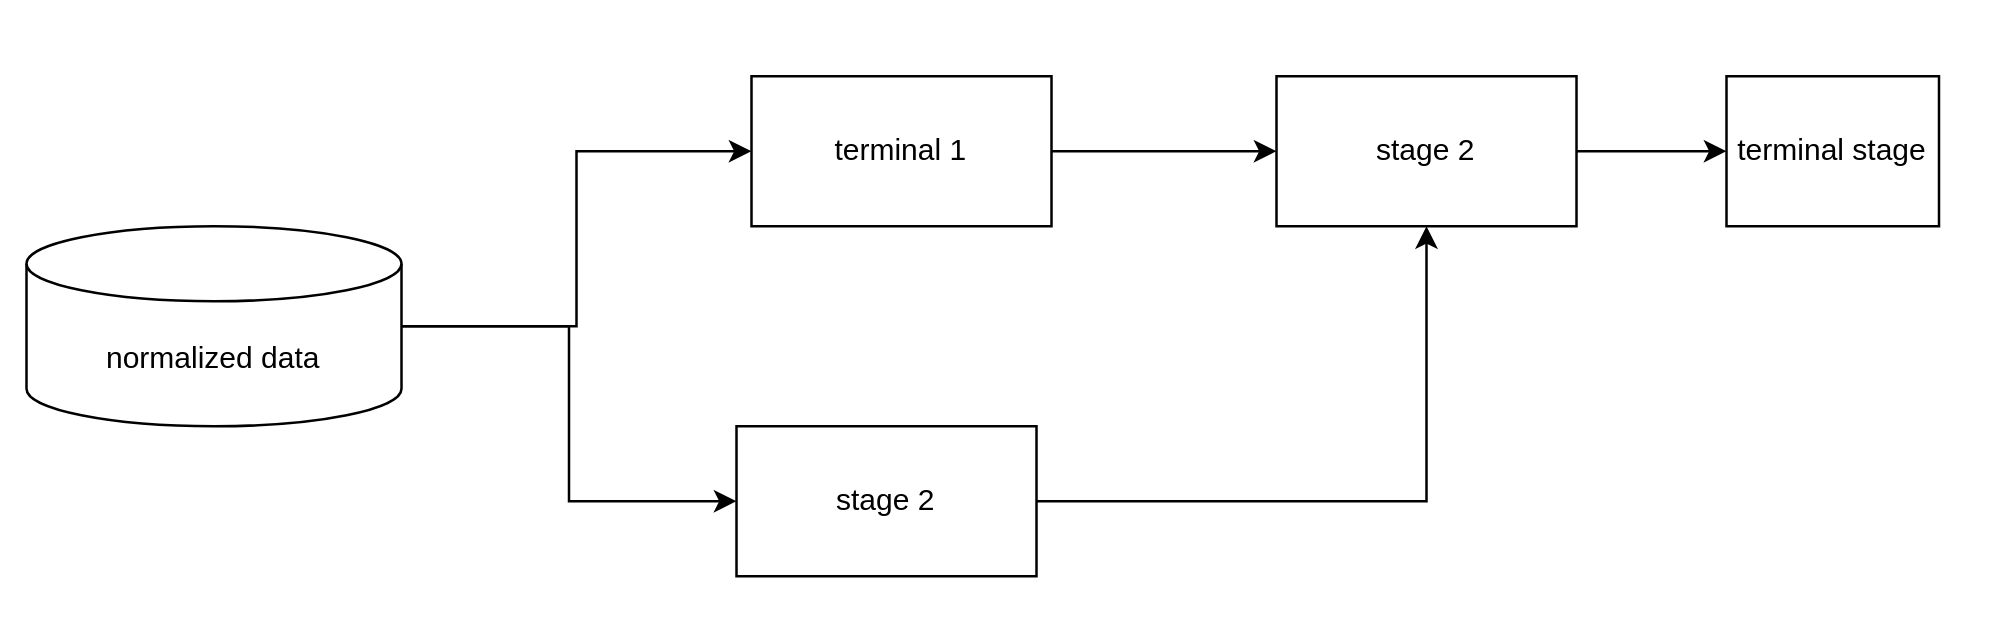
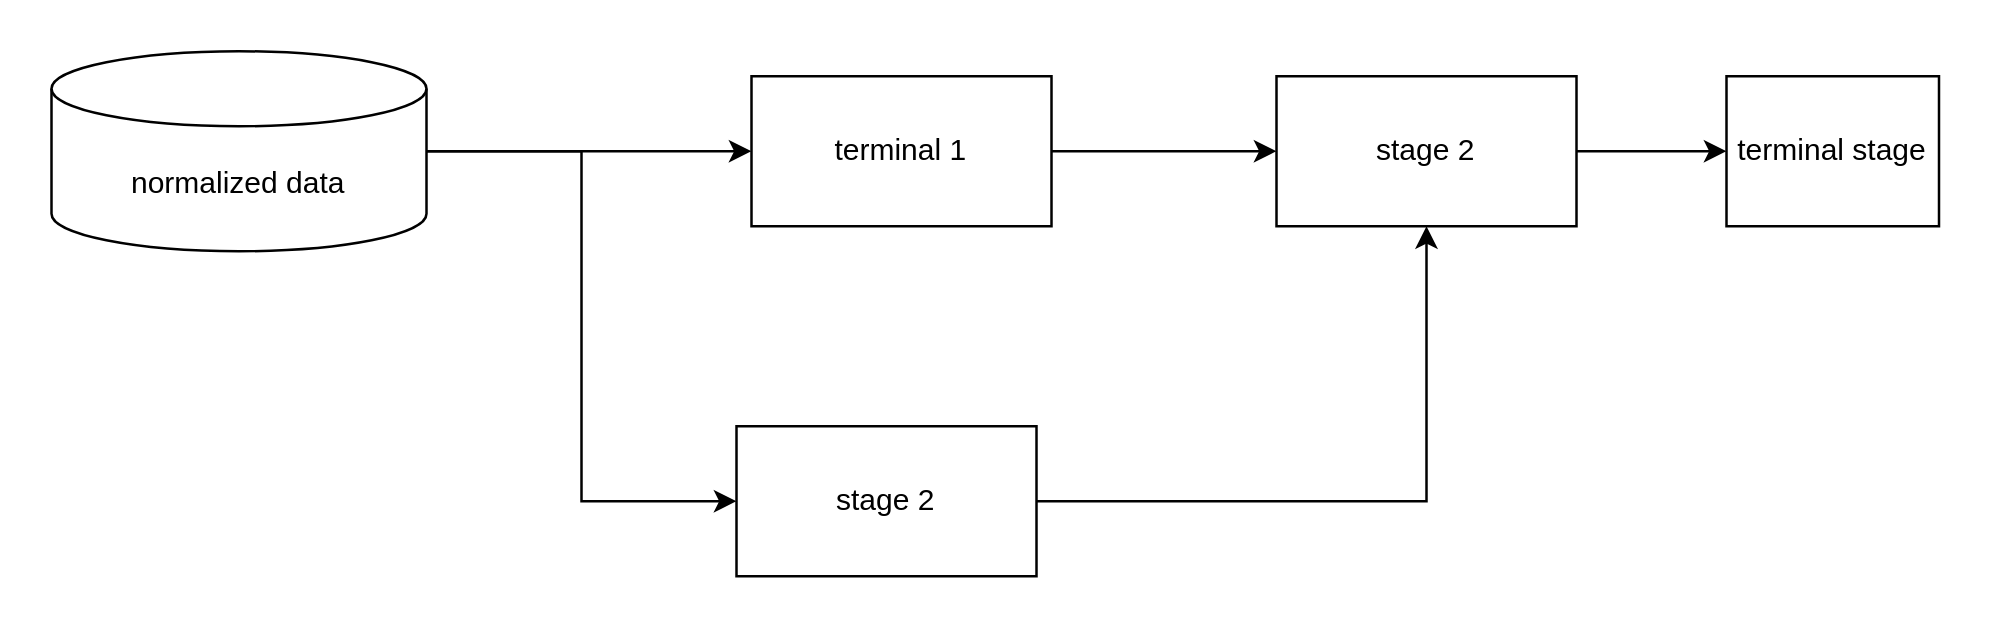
(214, 326) -> (239, 151)
